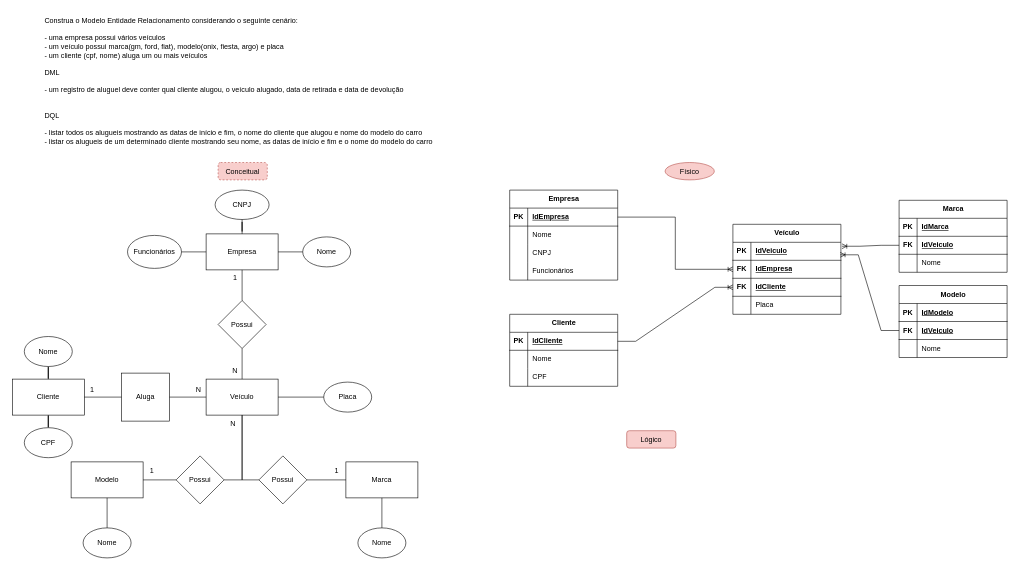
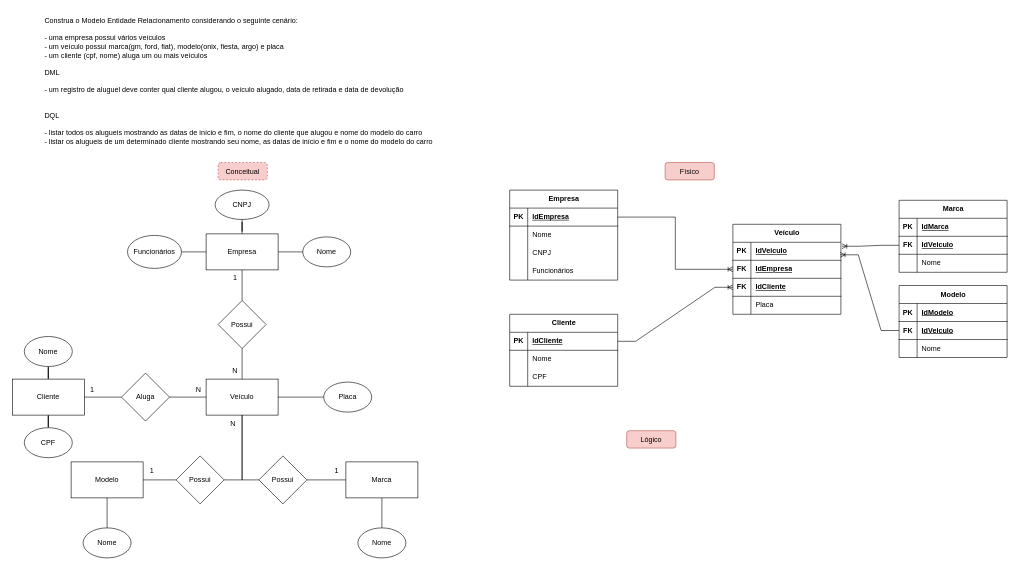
(690, 171) -> (690, 171)
(146, 397) -> (146, 397)
